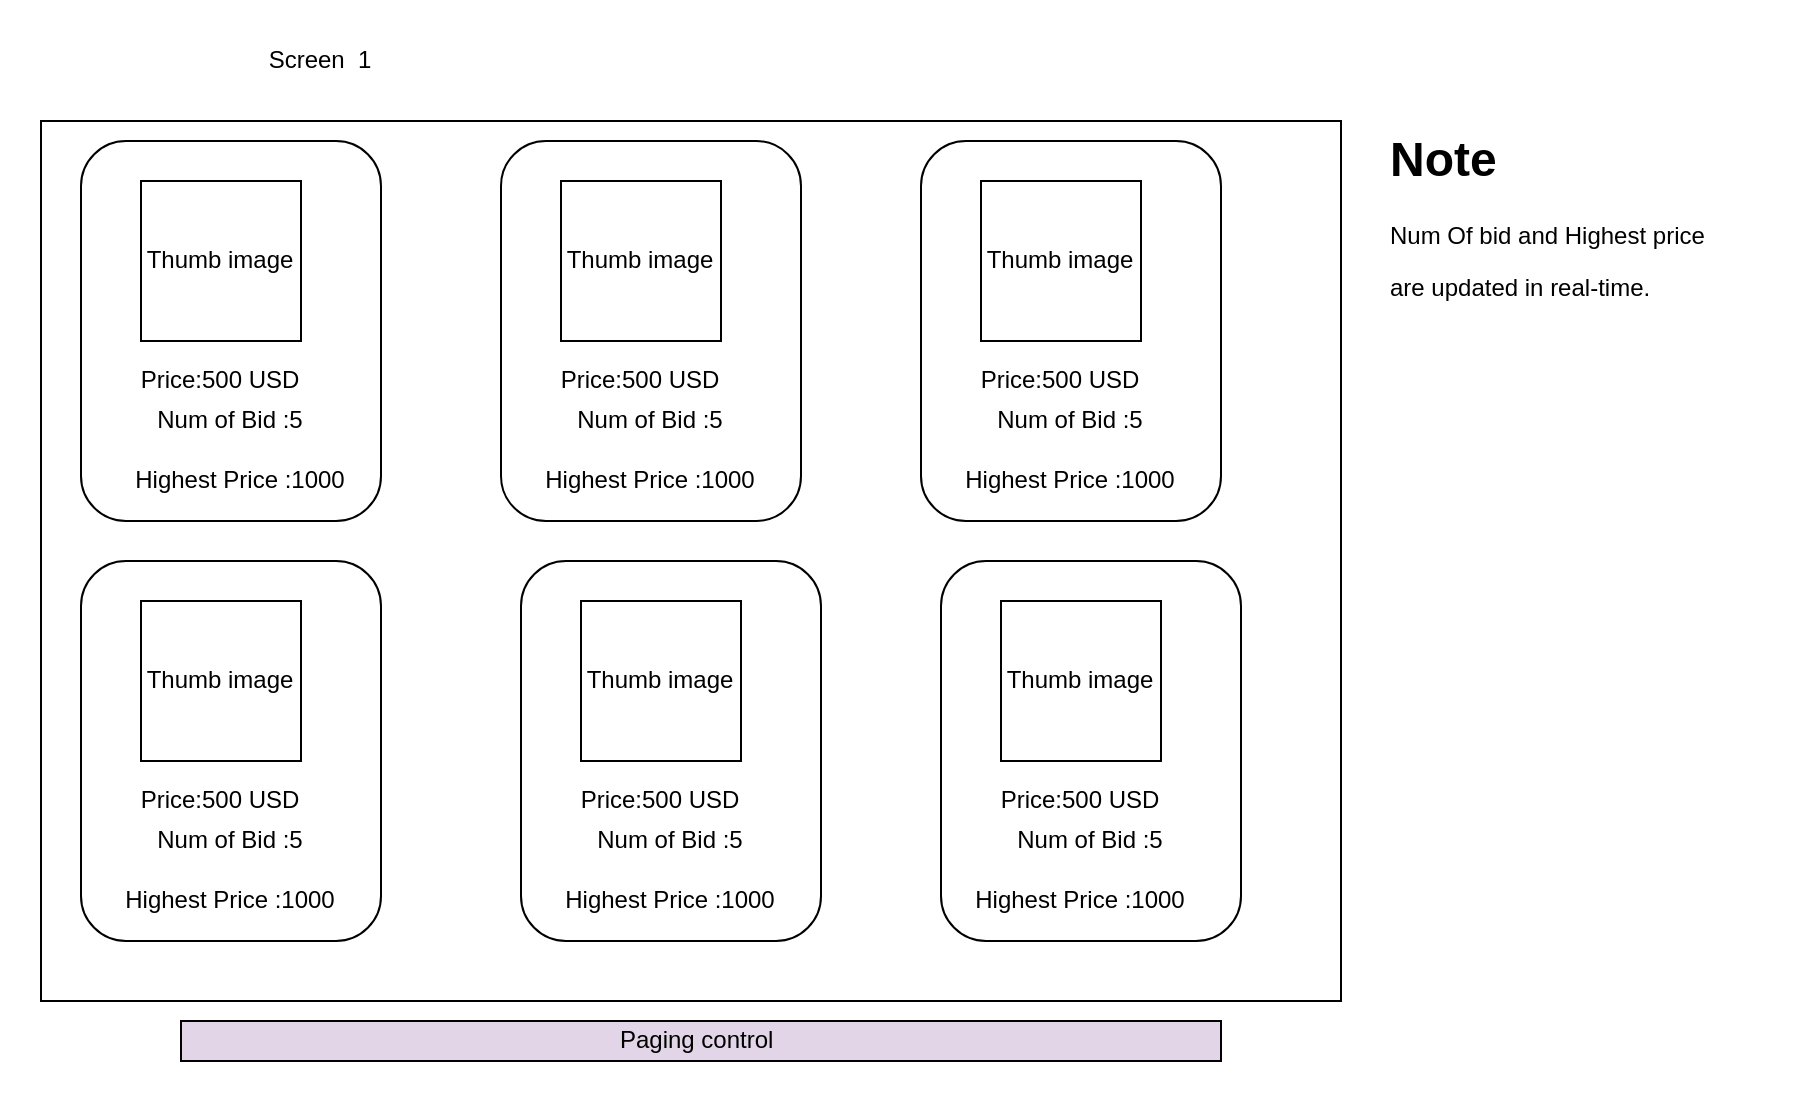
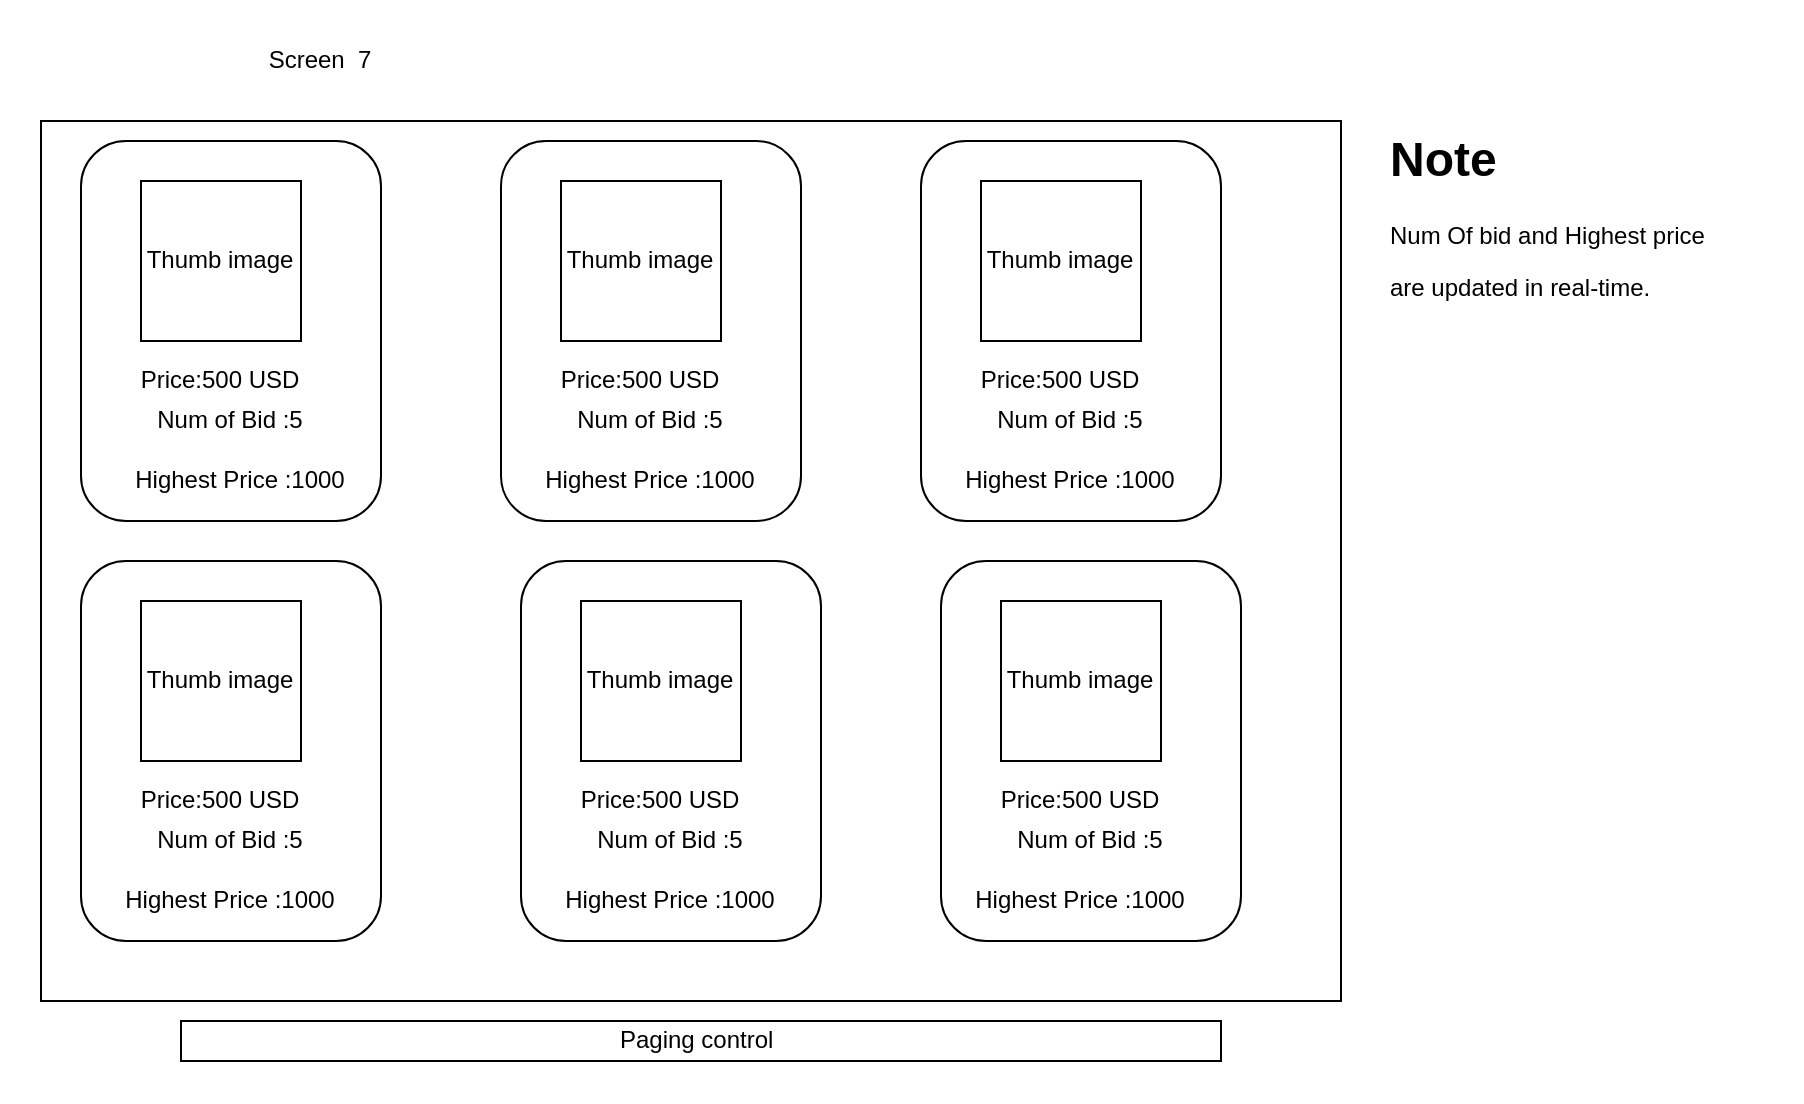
(321, 61) -> (321, 61)
(701, 1041) -> (701, 1041)
